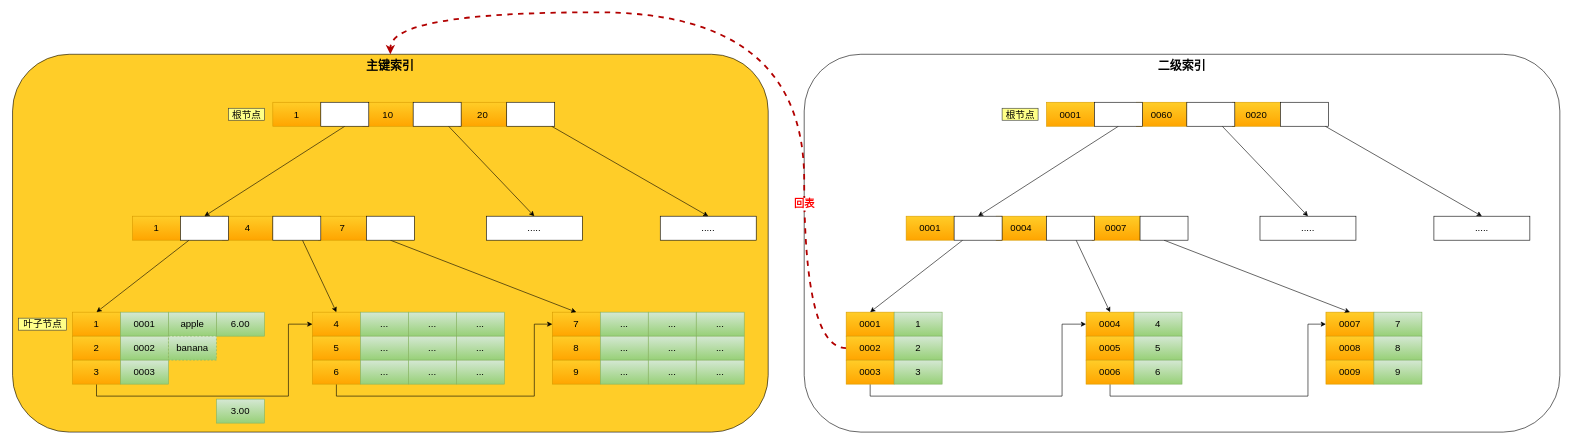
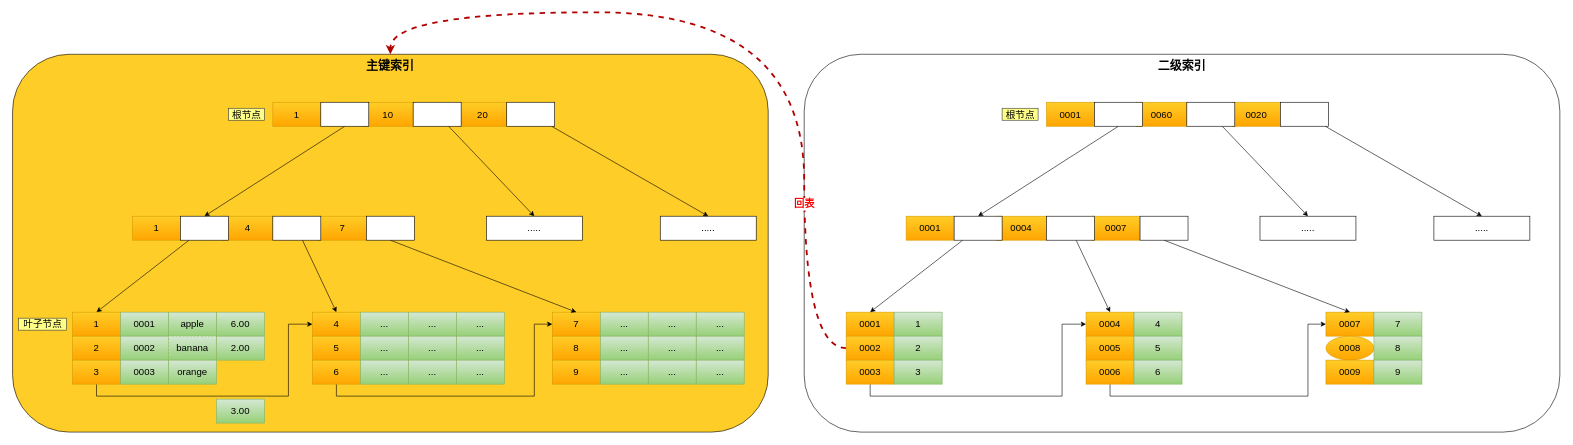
none -> (240, 348)
(1350, 348) -> (1350, 348)
none -> (192, 372)
